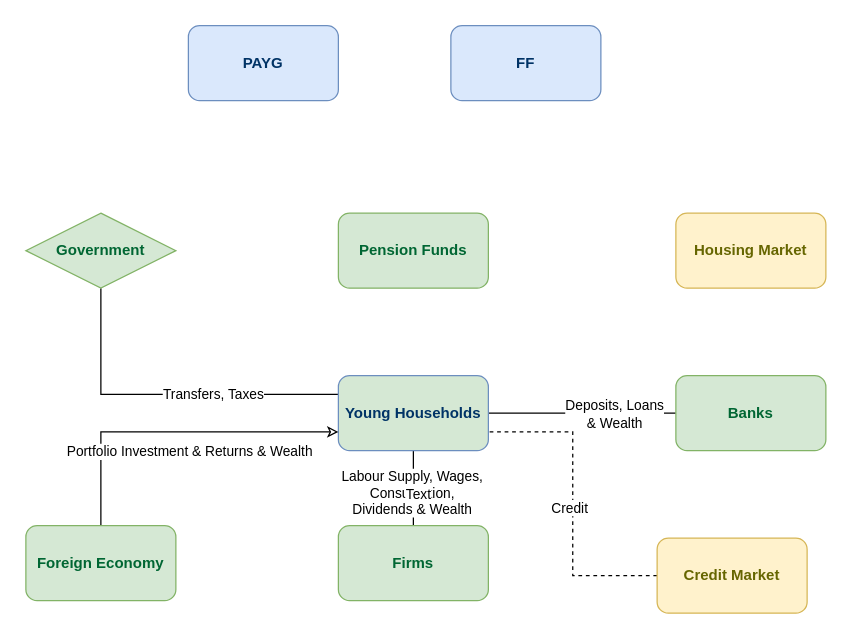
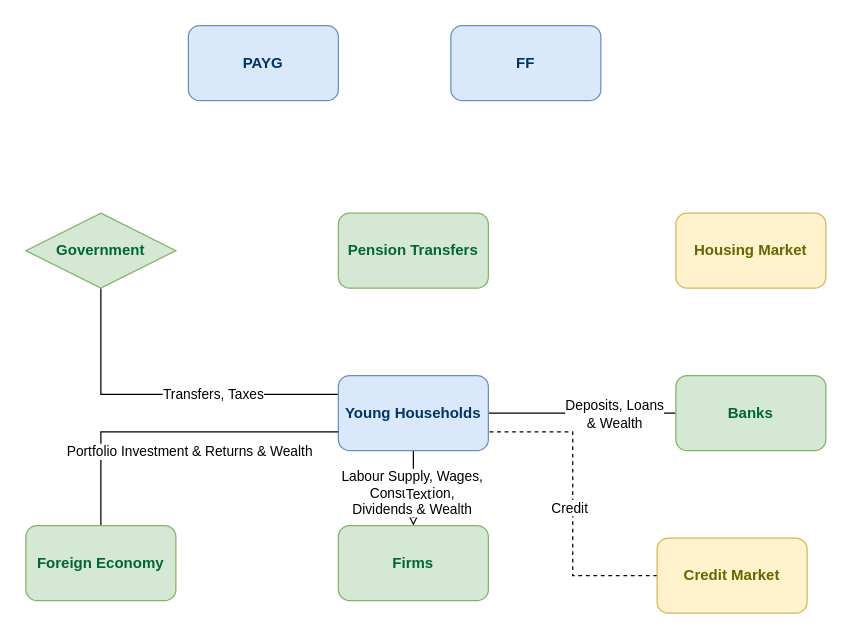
(413, 251) -> (413, 251)
(413, 413) -> (413, 413)
(328, 432) -> (331, 432)
(413, 520) -> (413, 517)
